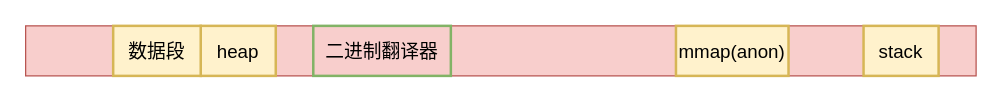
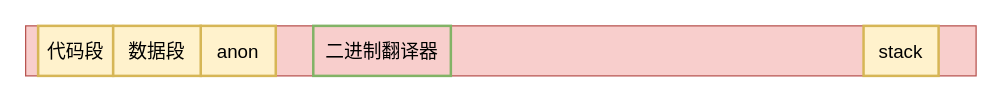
none -> (76, 51)
(238, 51) -> (238, 51)
(732, 51) -> none
